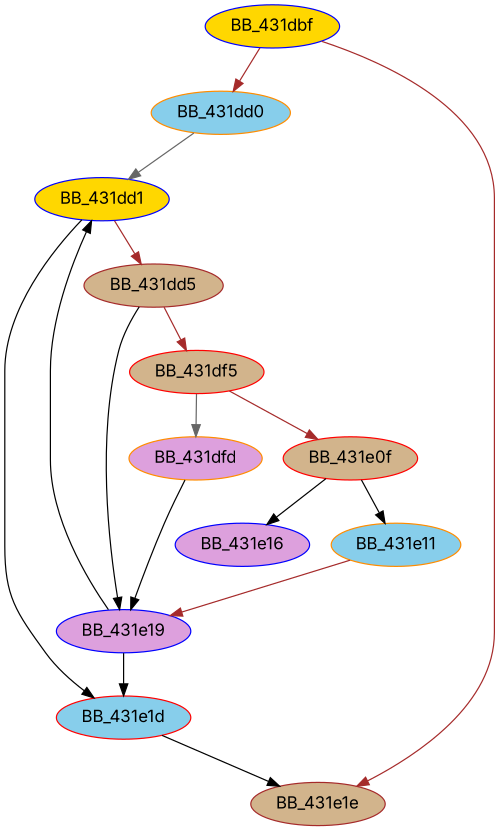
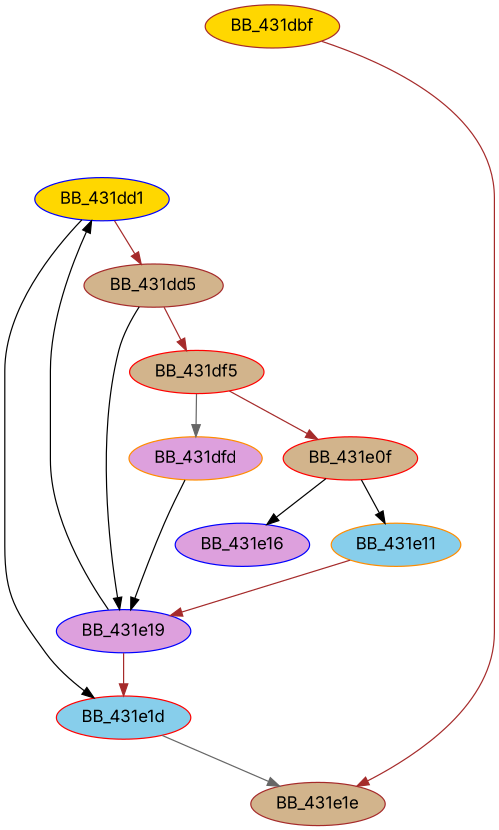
(272, 26) -> (272, 26)
(221, 113) -> none
(124, 669) -> (124, 669)
(215, 758) -> (215, 758)
